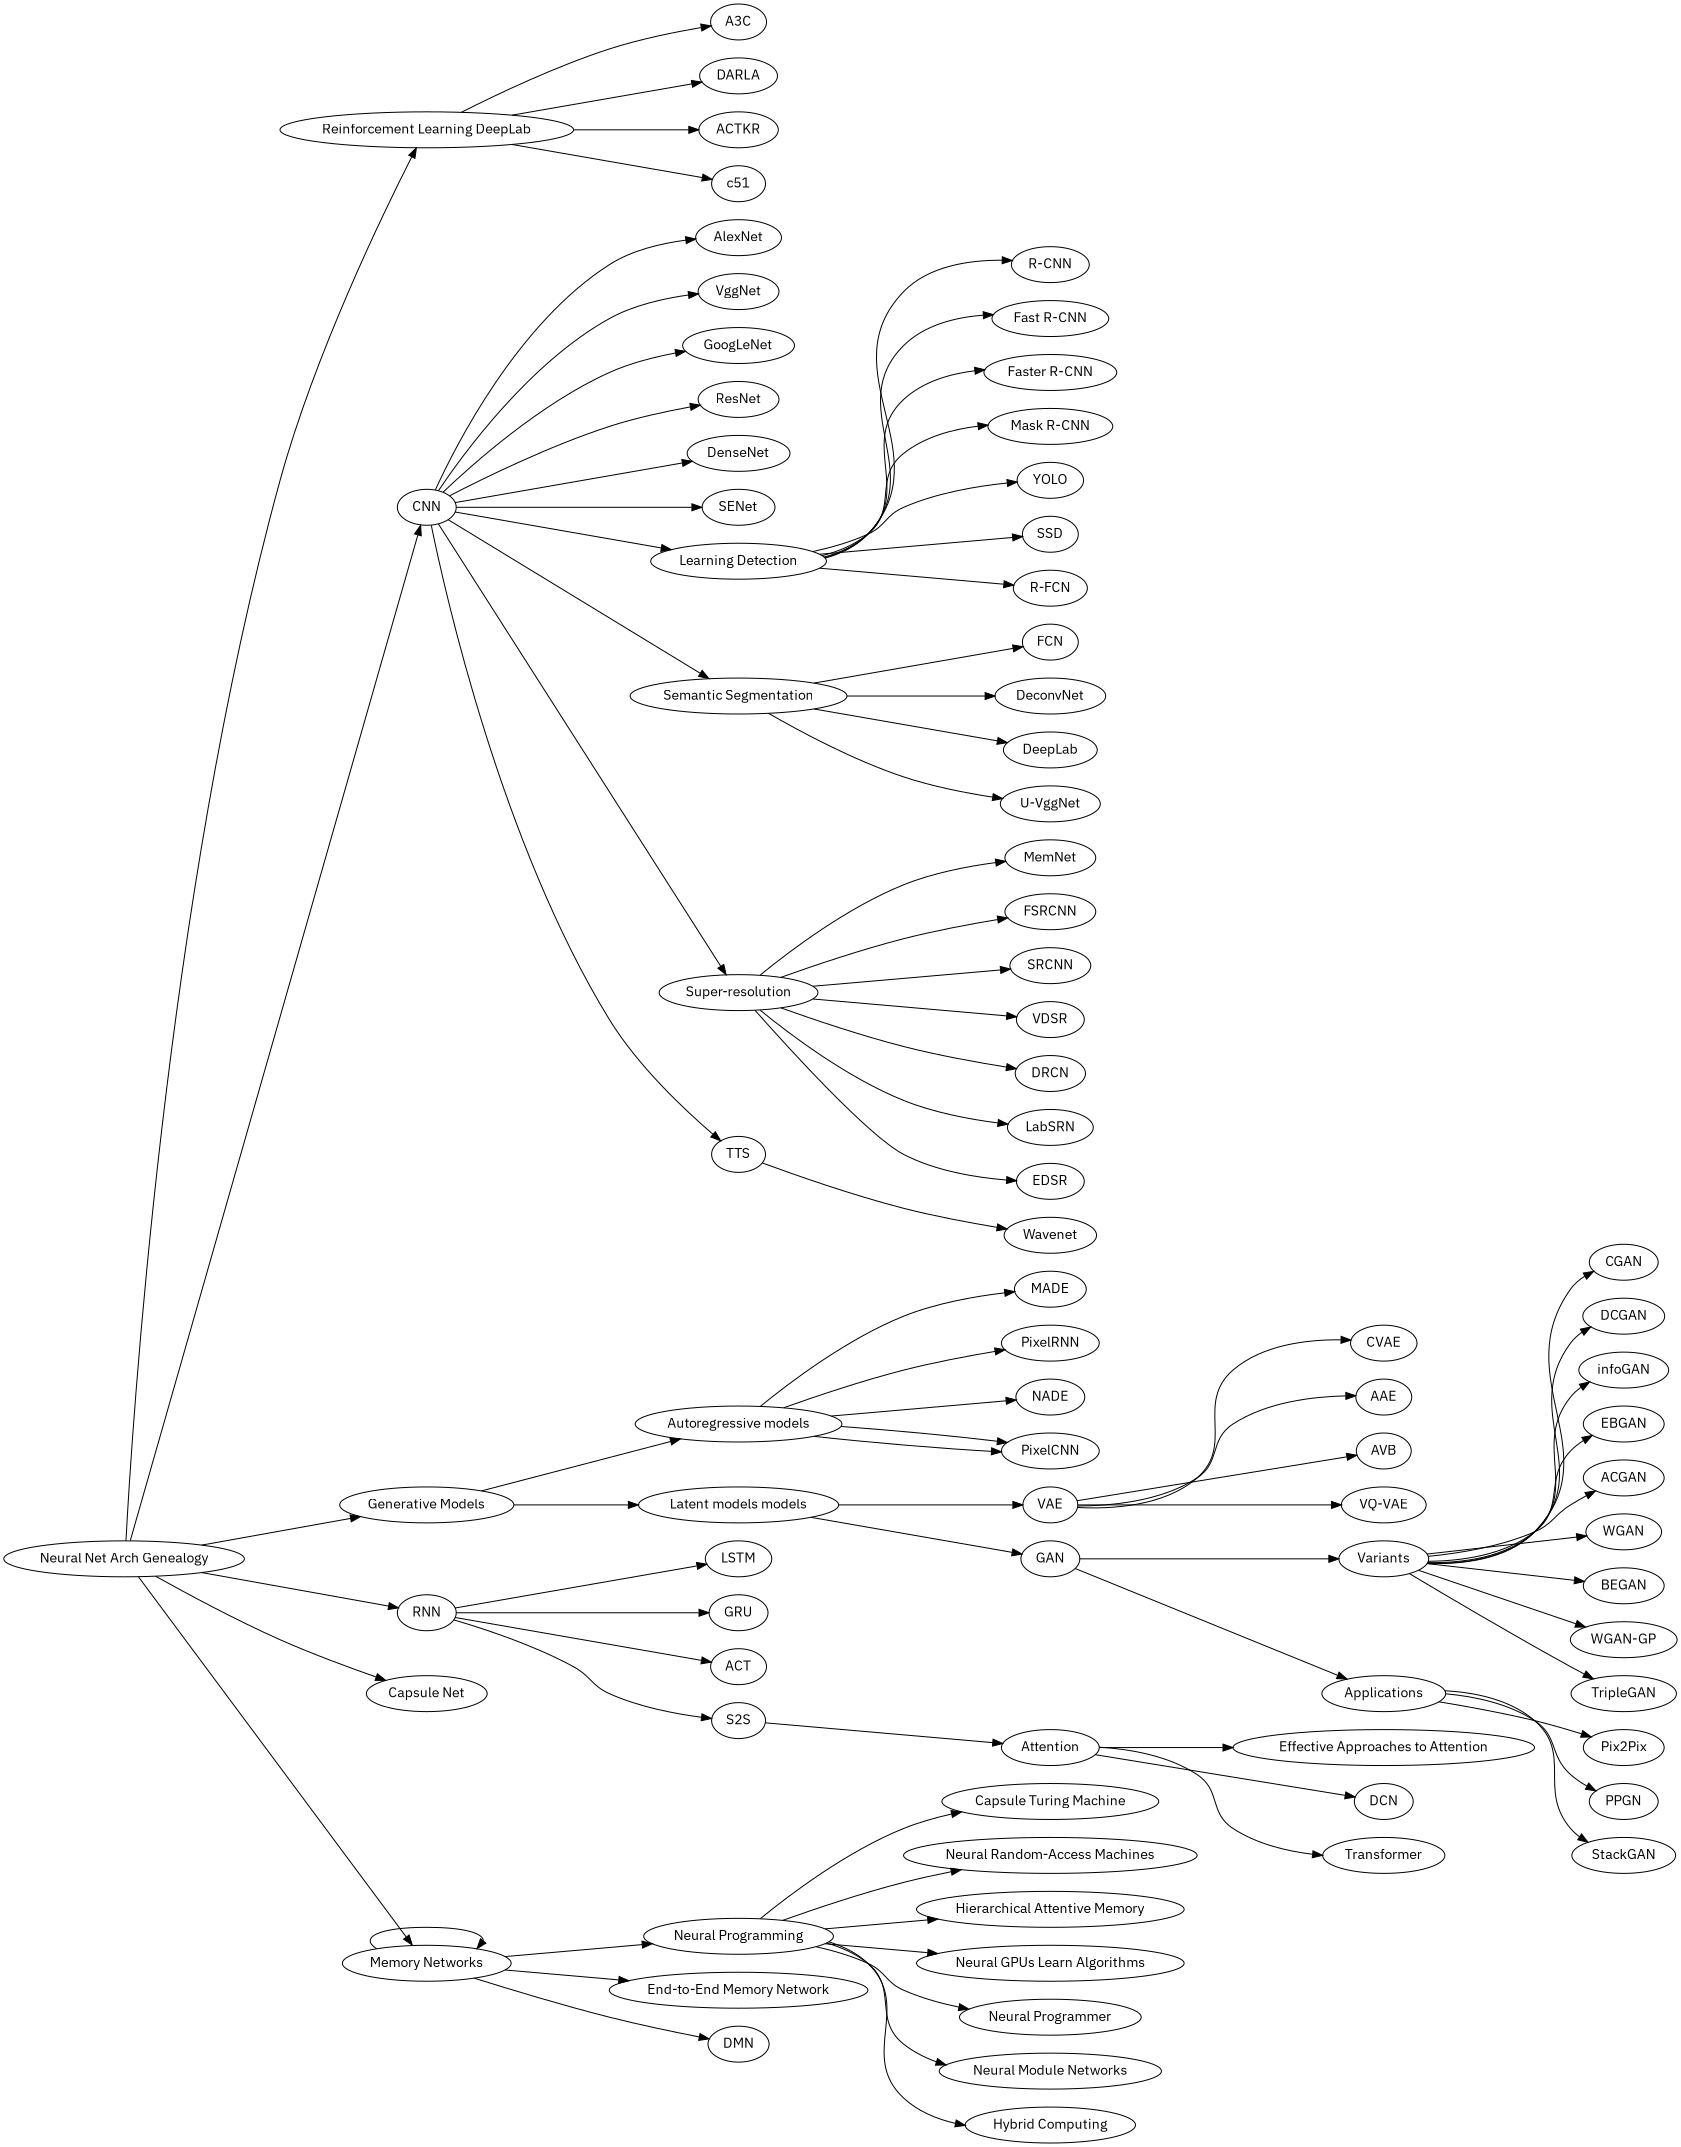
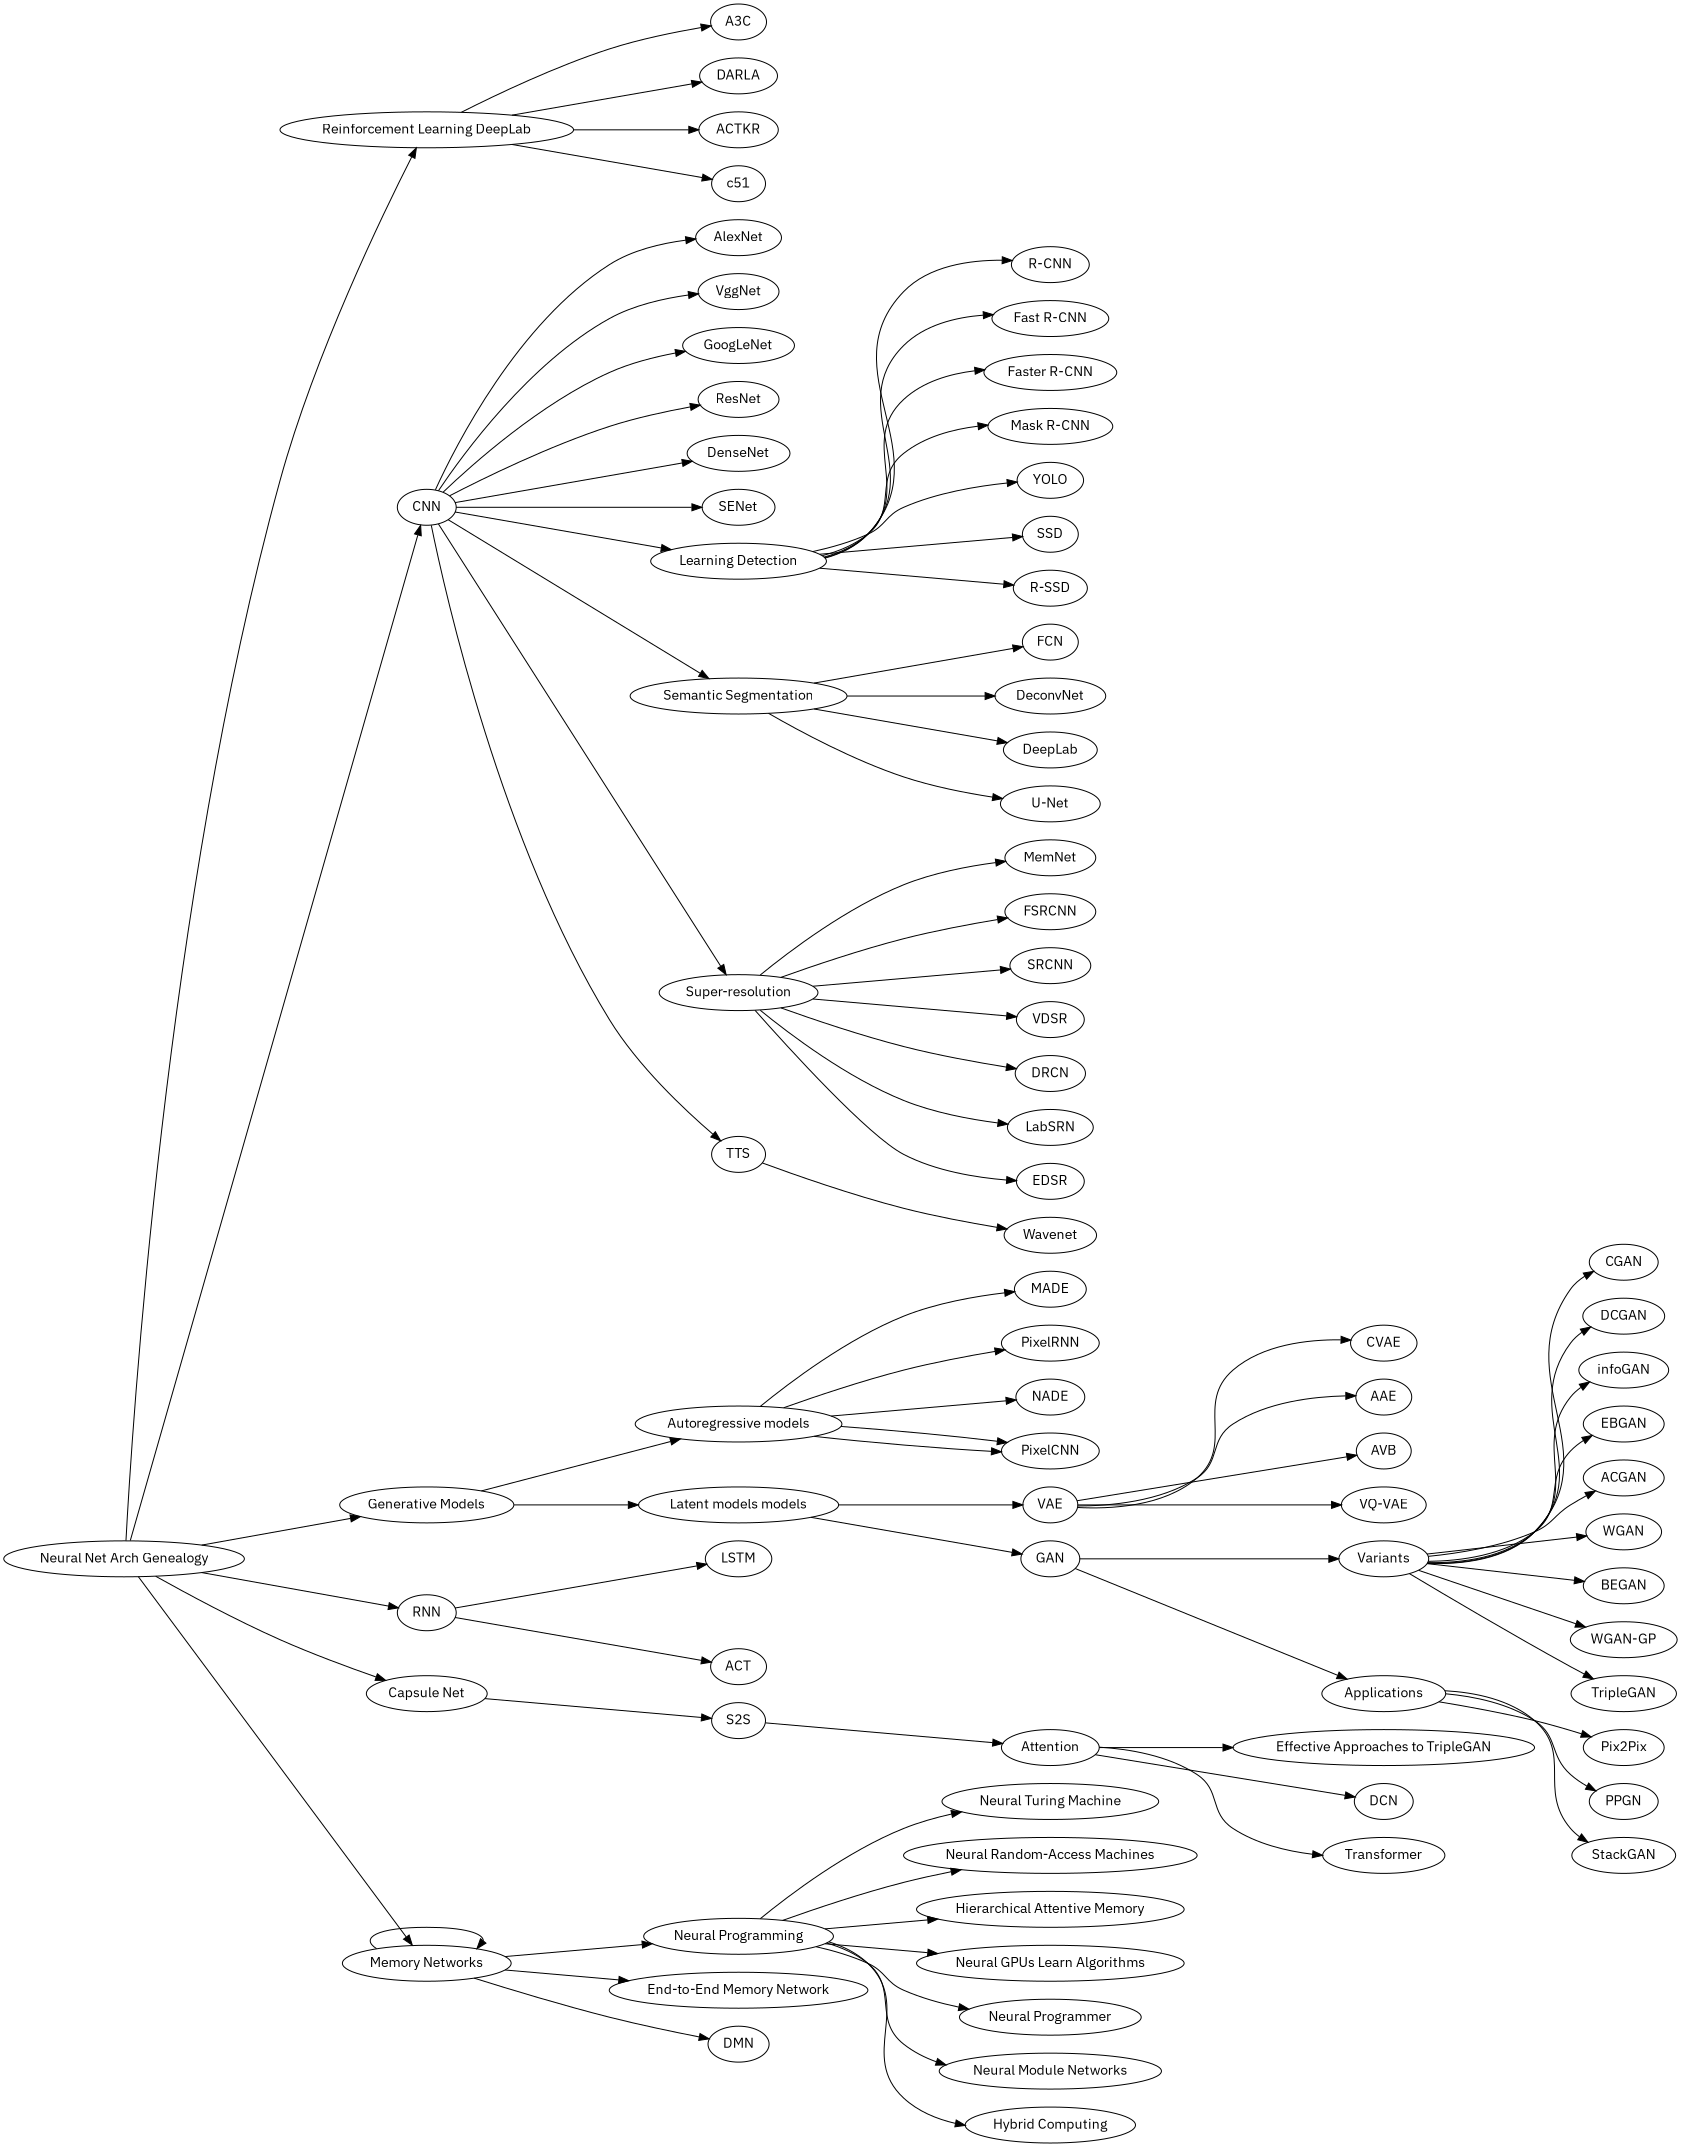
(1050, 588) -> (1050, 588)
(1050, 804) -> (1050, 804)
(739, 1613) -> none
(579, 1670) -> (593, 1708)
(1384, 1748) -> (1384, 1748)
(1050, 1801) -> (1050, 1801)
